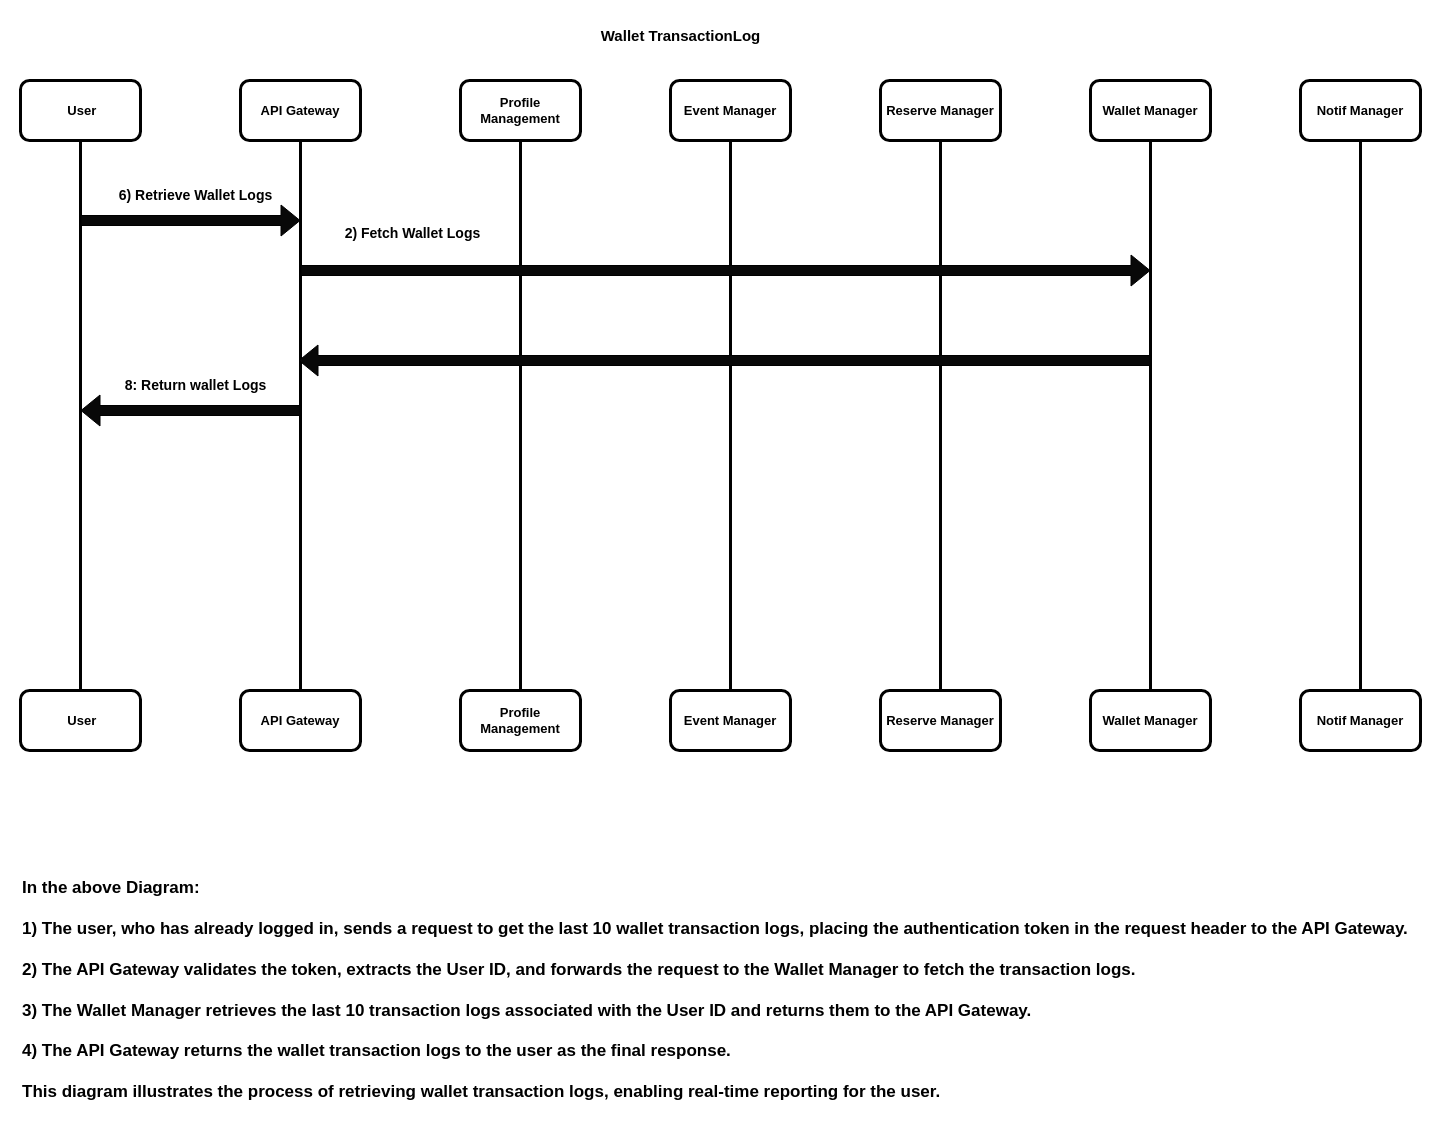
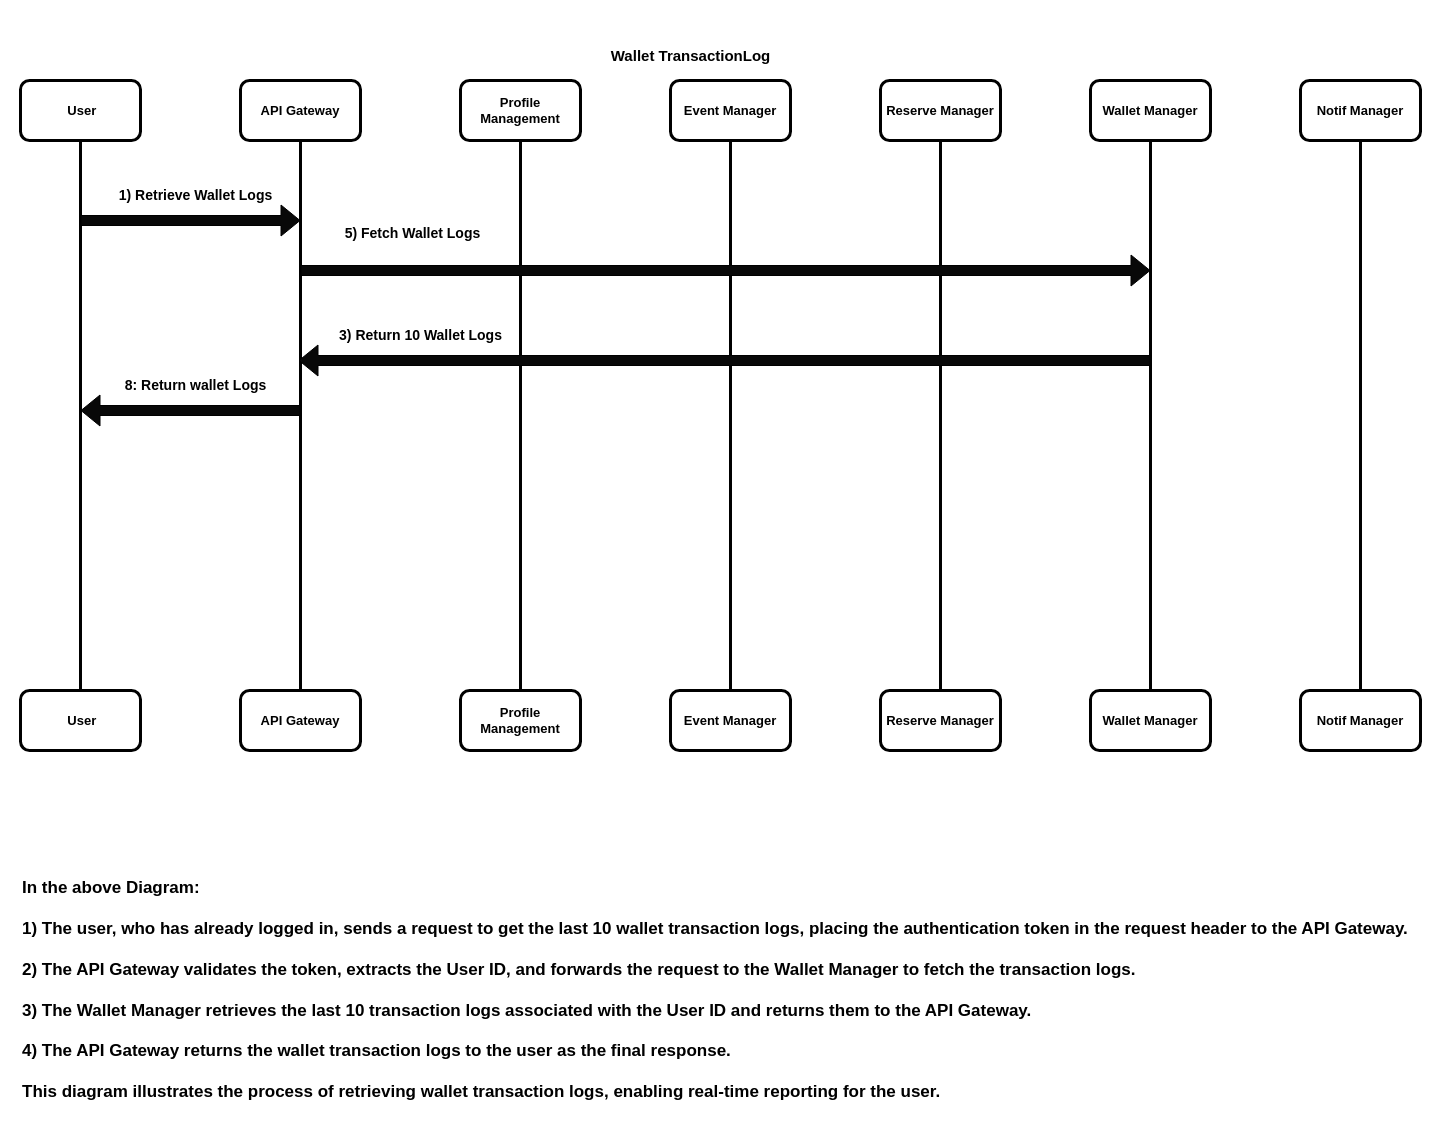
(681, 36) -> (691, 56)
(196, 196) -> (196, 196)
(411, 234) -> (411, 234)
none -> (421, 336)
